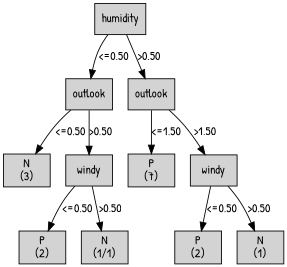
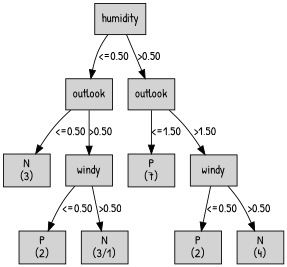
(105, 247) -> (105, 247)
(260, 247) -> (260, 247)
